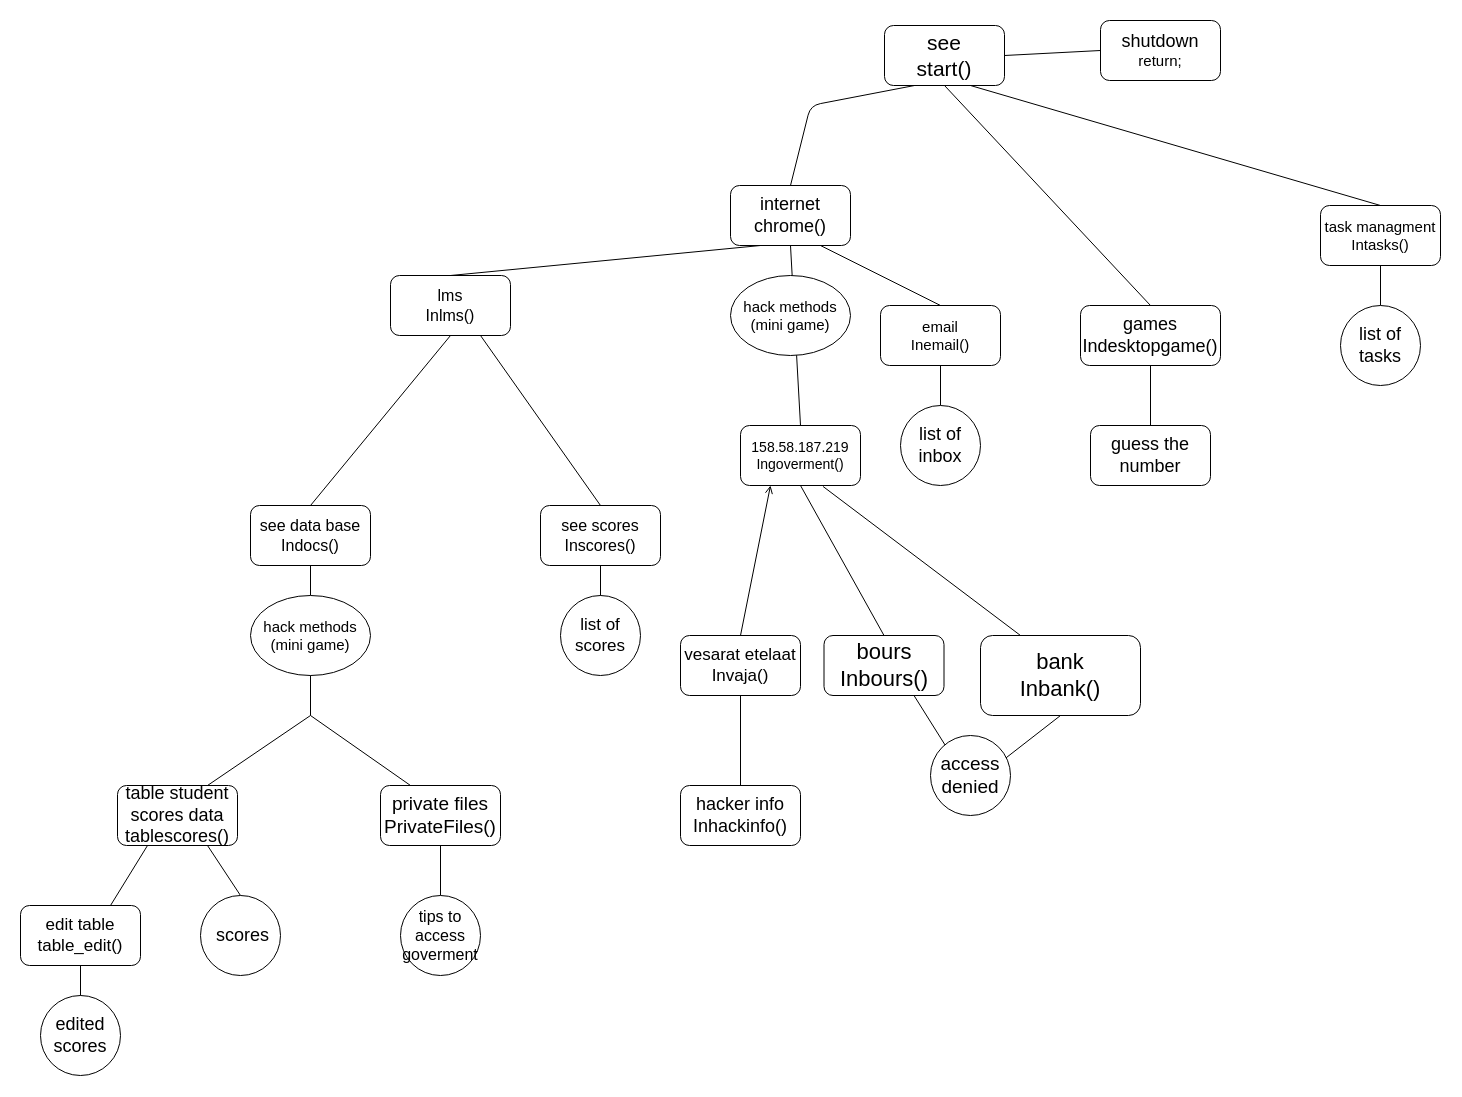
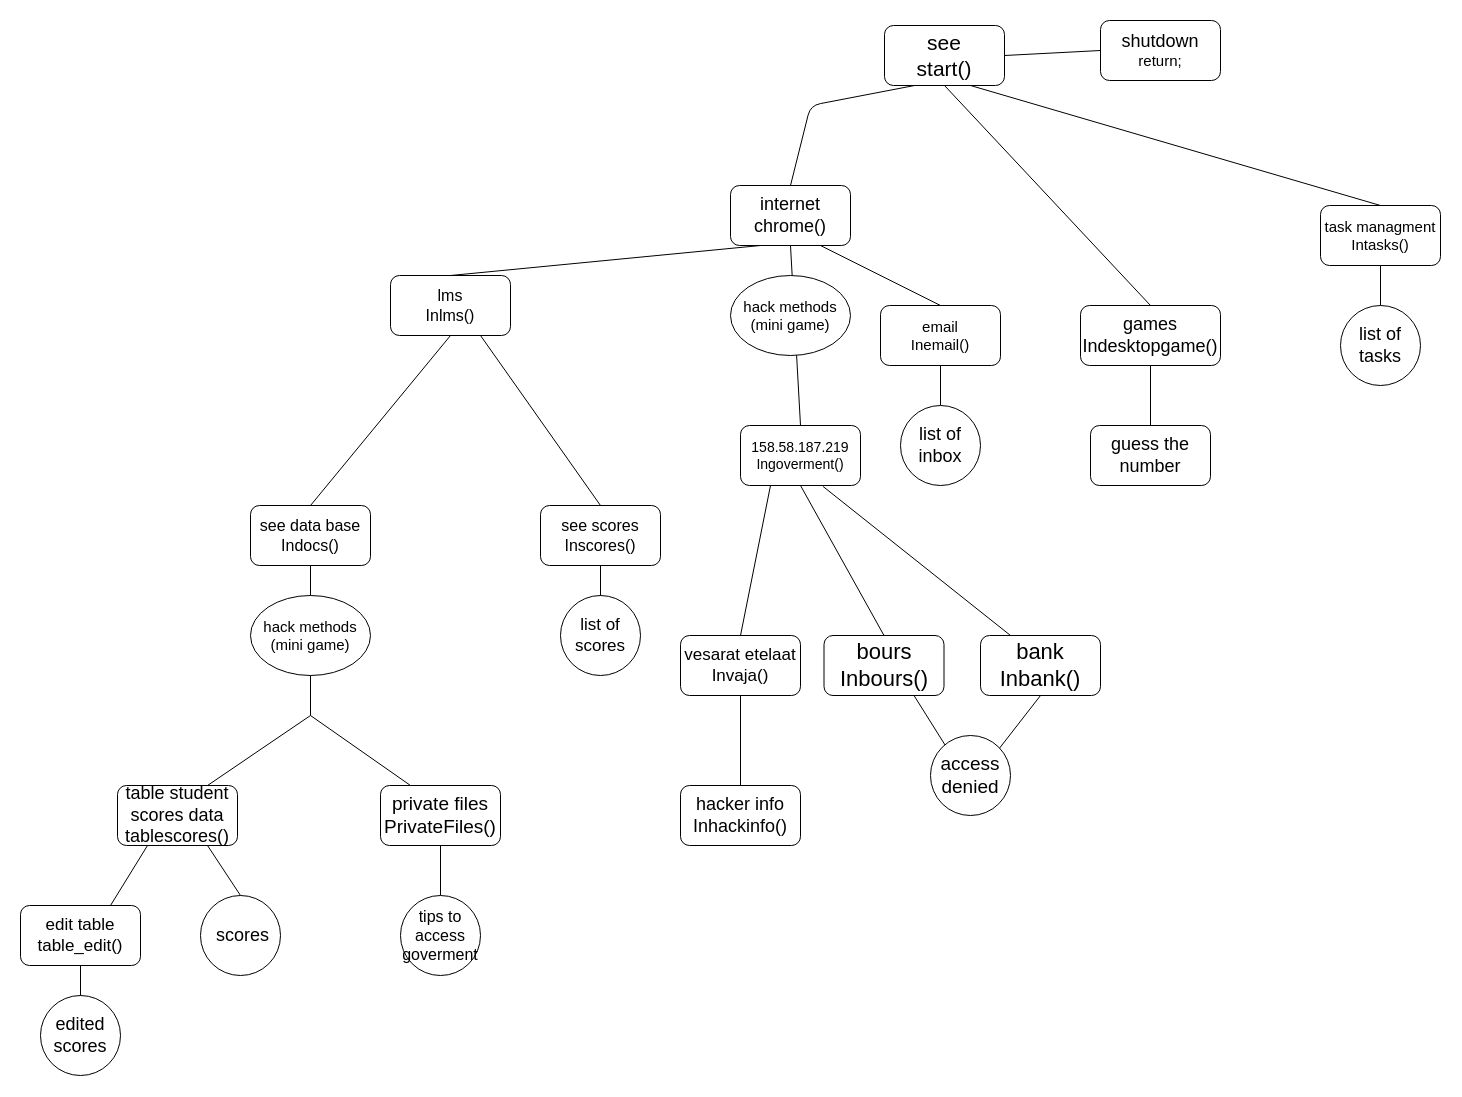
(769, 491) -> (770, 490)
(1061, 676) -> (1041, 666)
